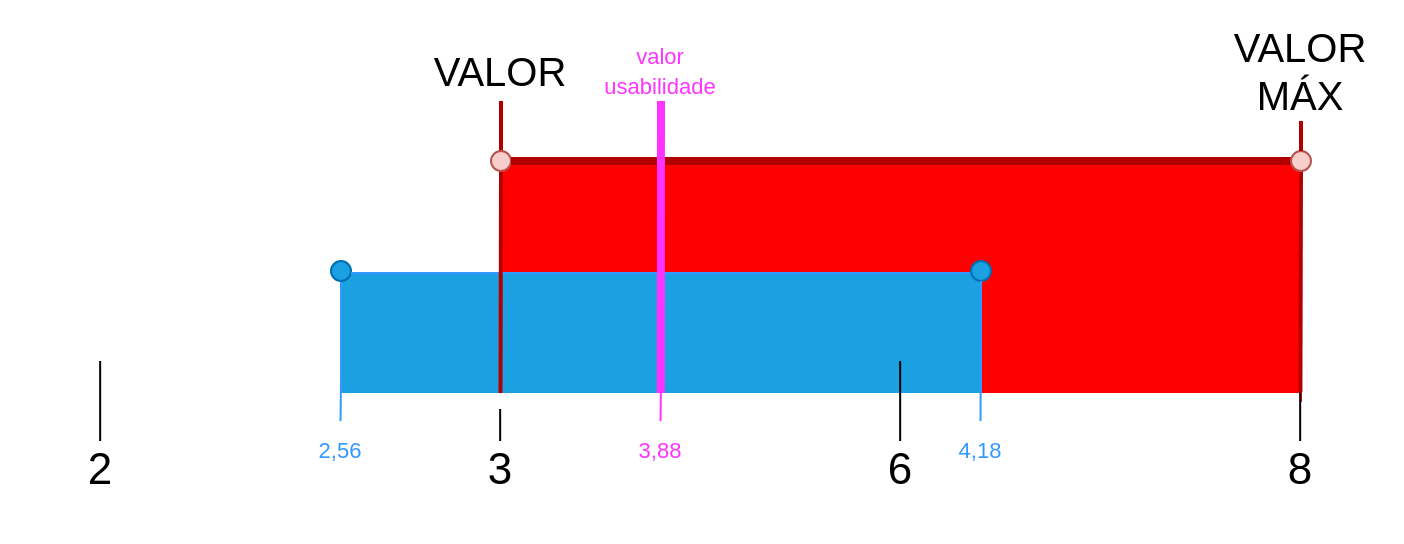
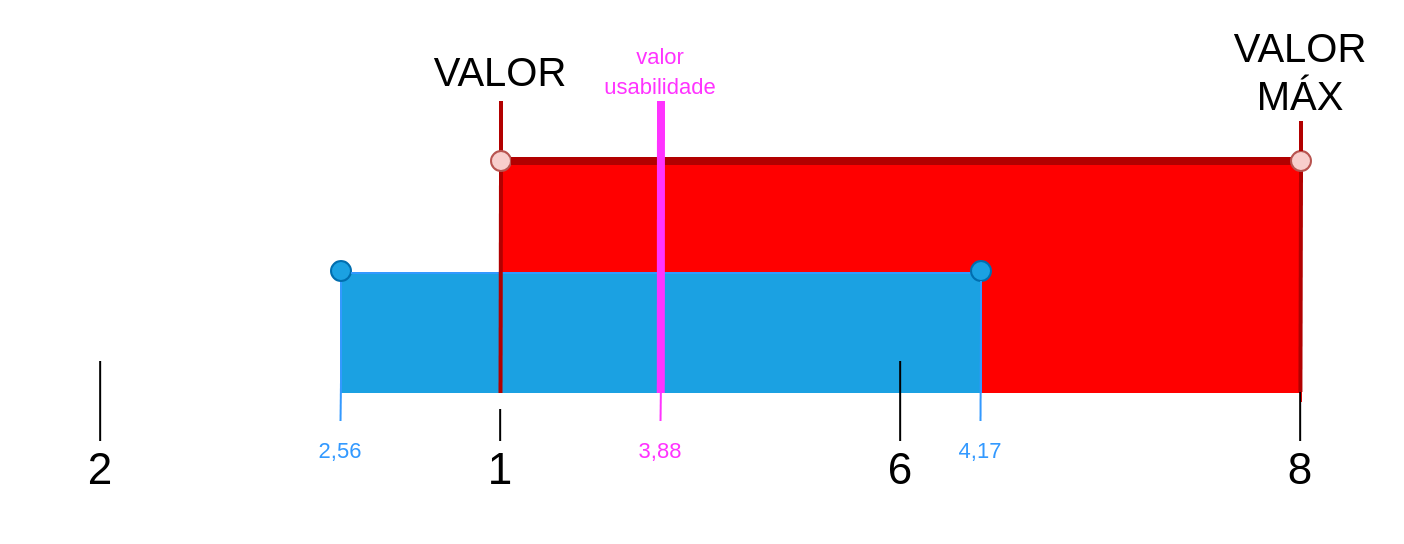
(981, 451) -> (981, 451)
(501, 471) -> (501, 471)
